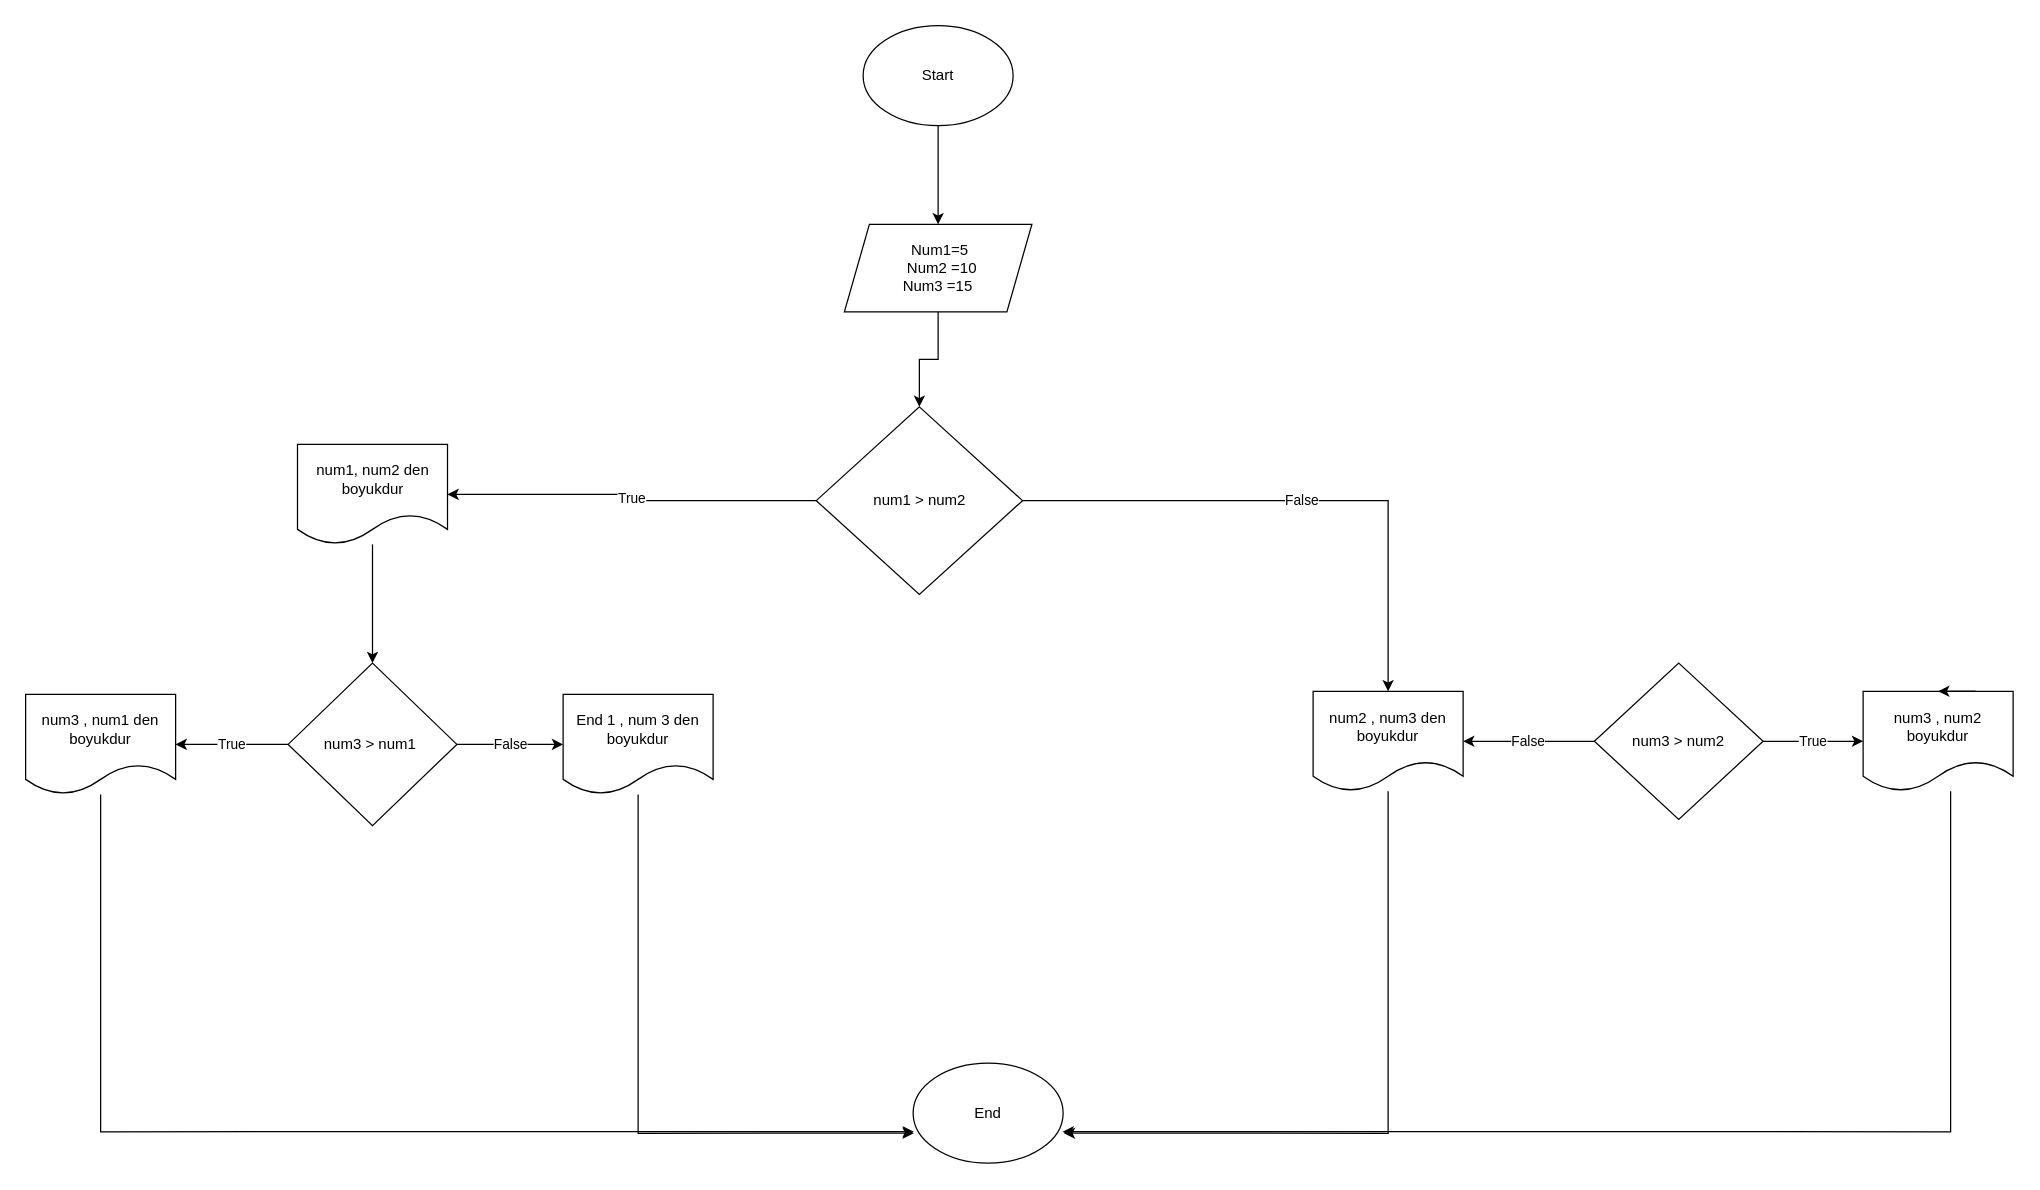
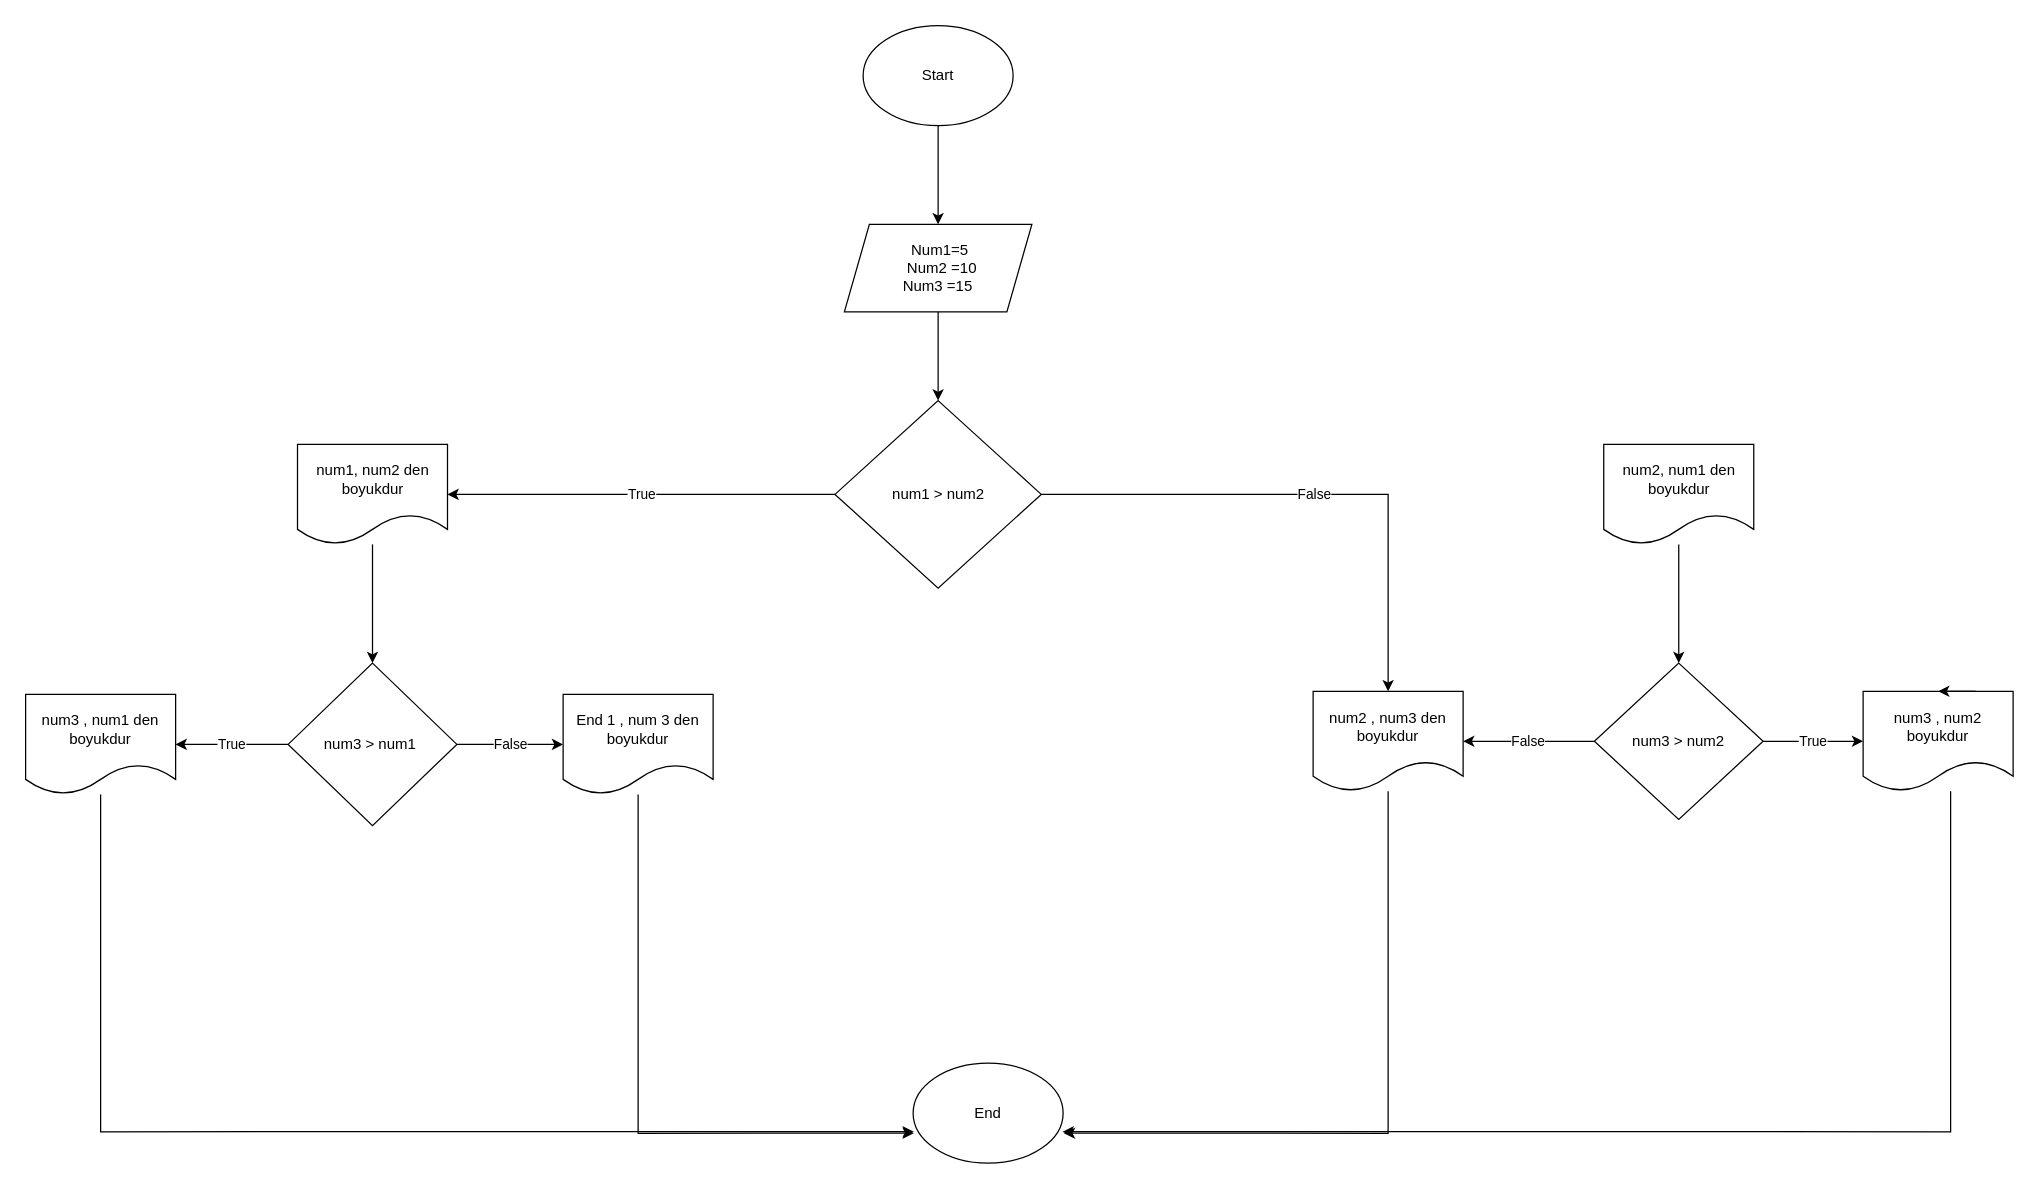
none -> (1679, 494)
(919, 501) -> (938, 494)
none -> (1679, 600)
